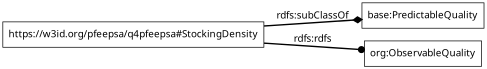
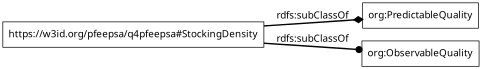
(423, 16) -> (421, 16)
(313, 39) -> (313, 39)
